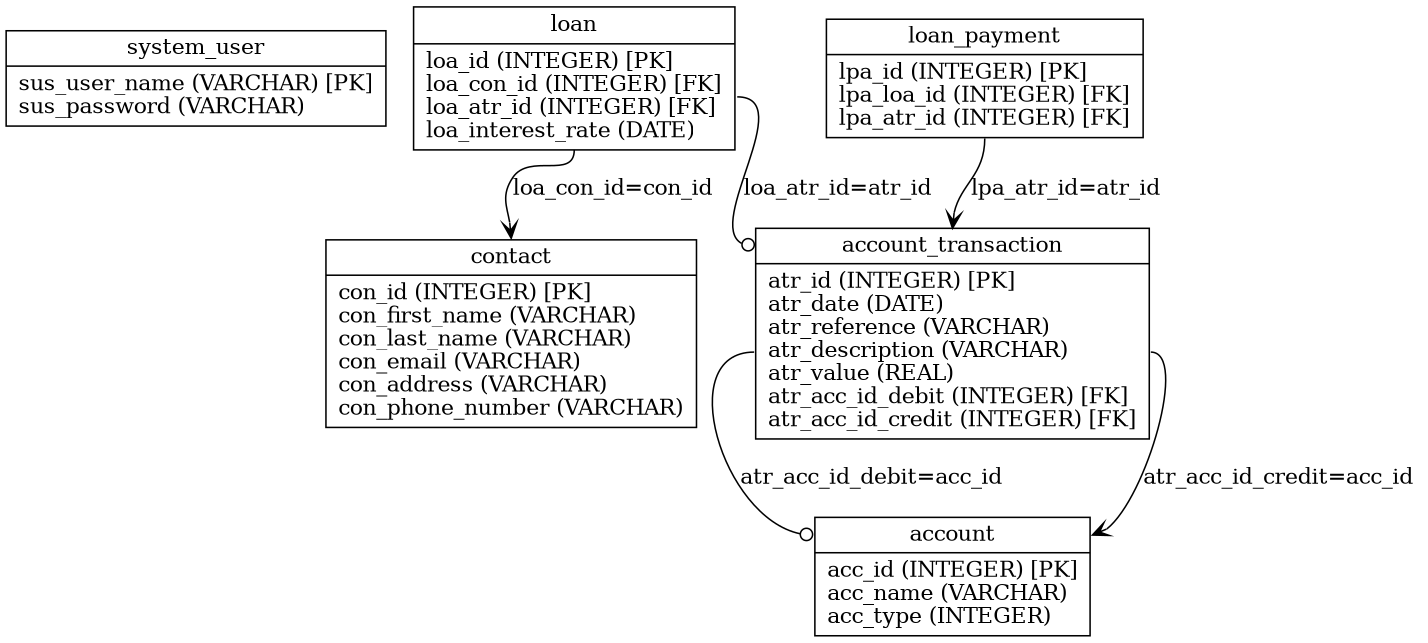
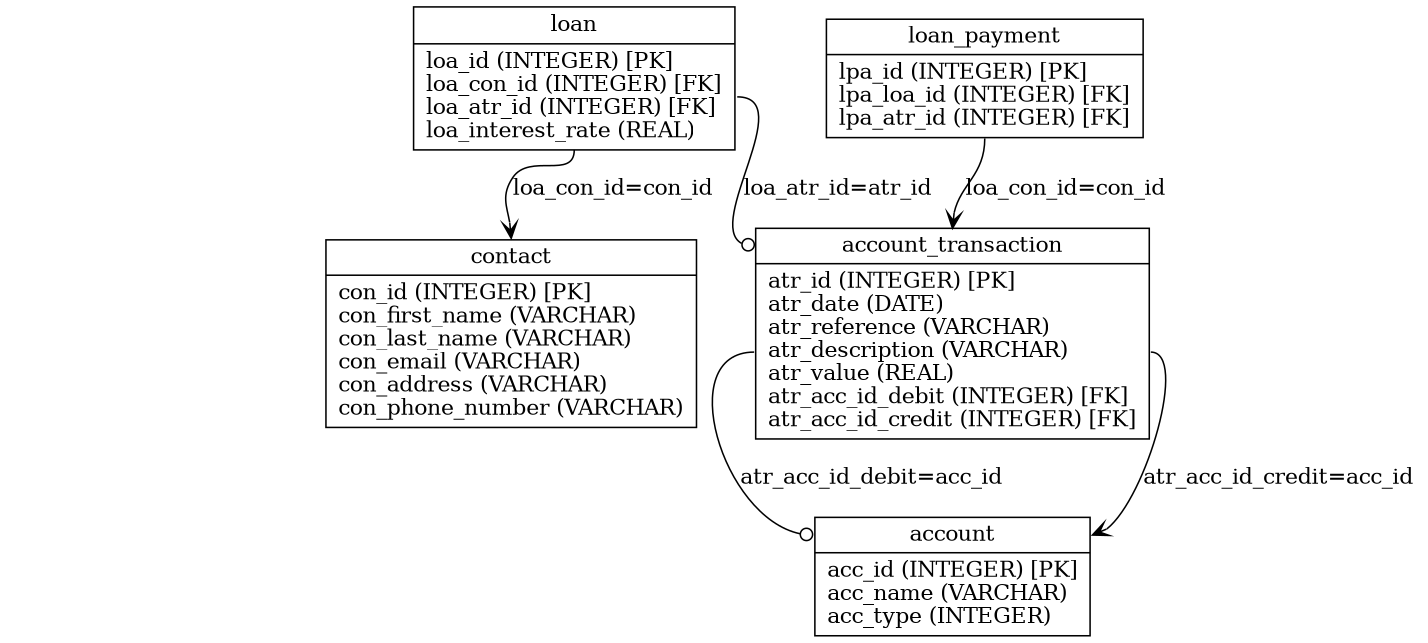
(196, 78) -> none
(560, 131) -> (560, 131)
(1069, 189) -> (1069, 189)
